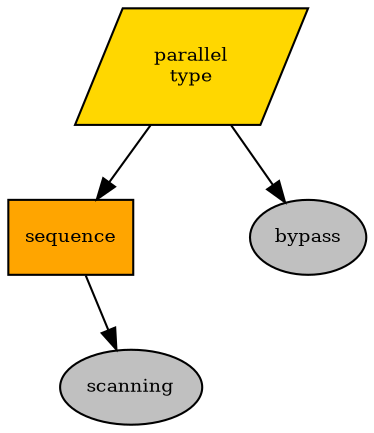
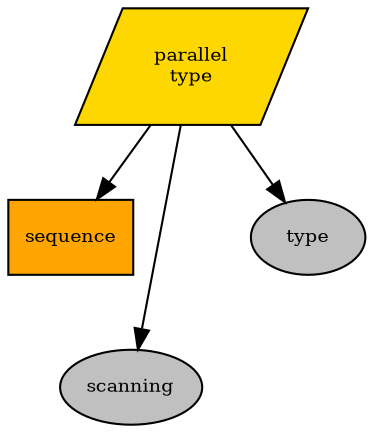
(308, 237) -> (308, 237)
(97, 303) -> (161, 227)
